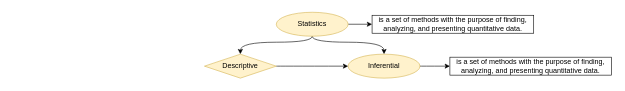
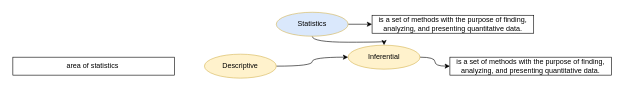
(312, 24) -> (312, 24)
(254, 43) -> none
none -> (93, 66)
(240, 66) -> (240, 66)
(384, 66) -> (384, 57)
